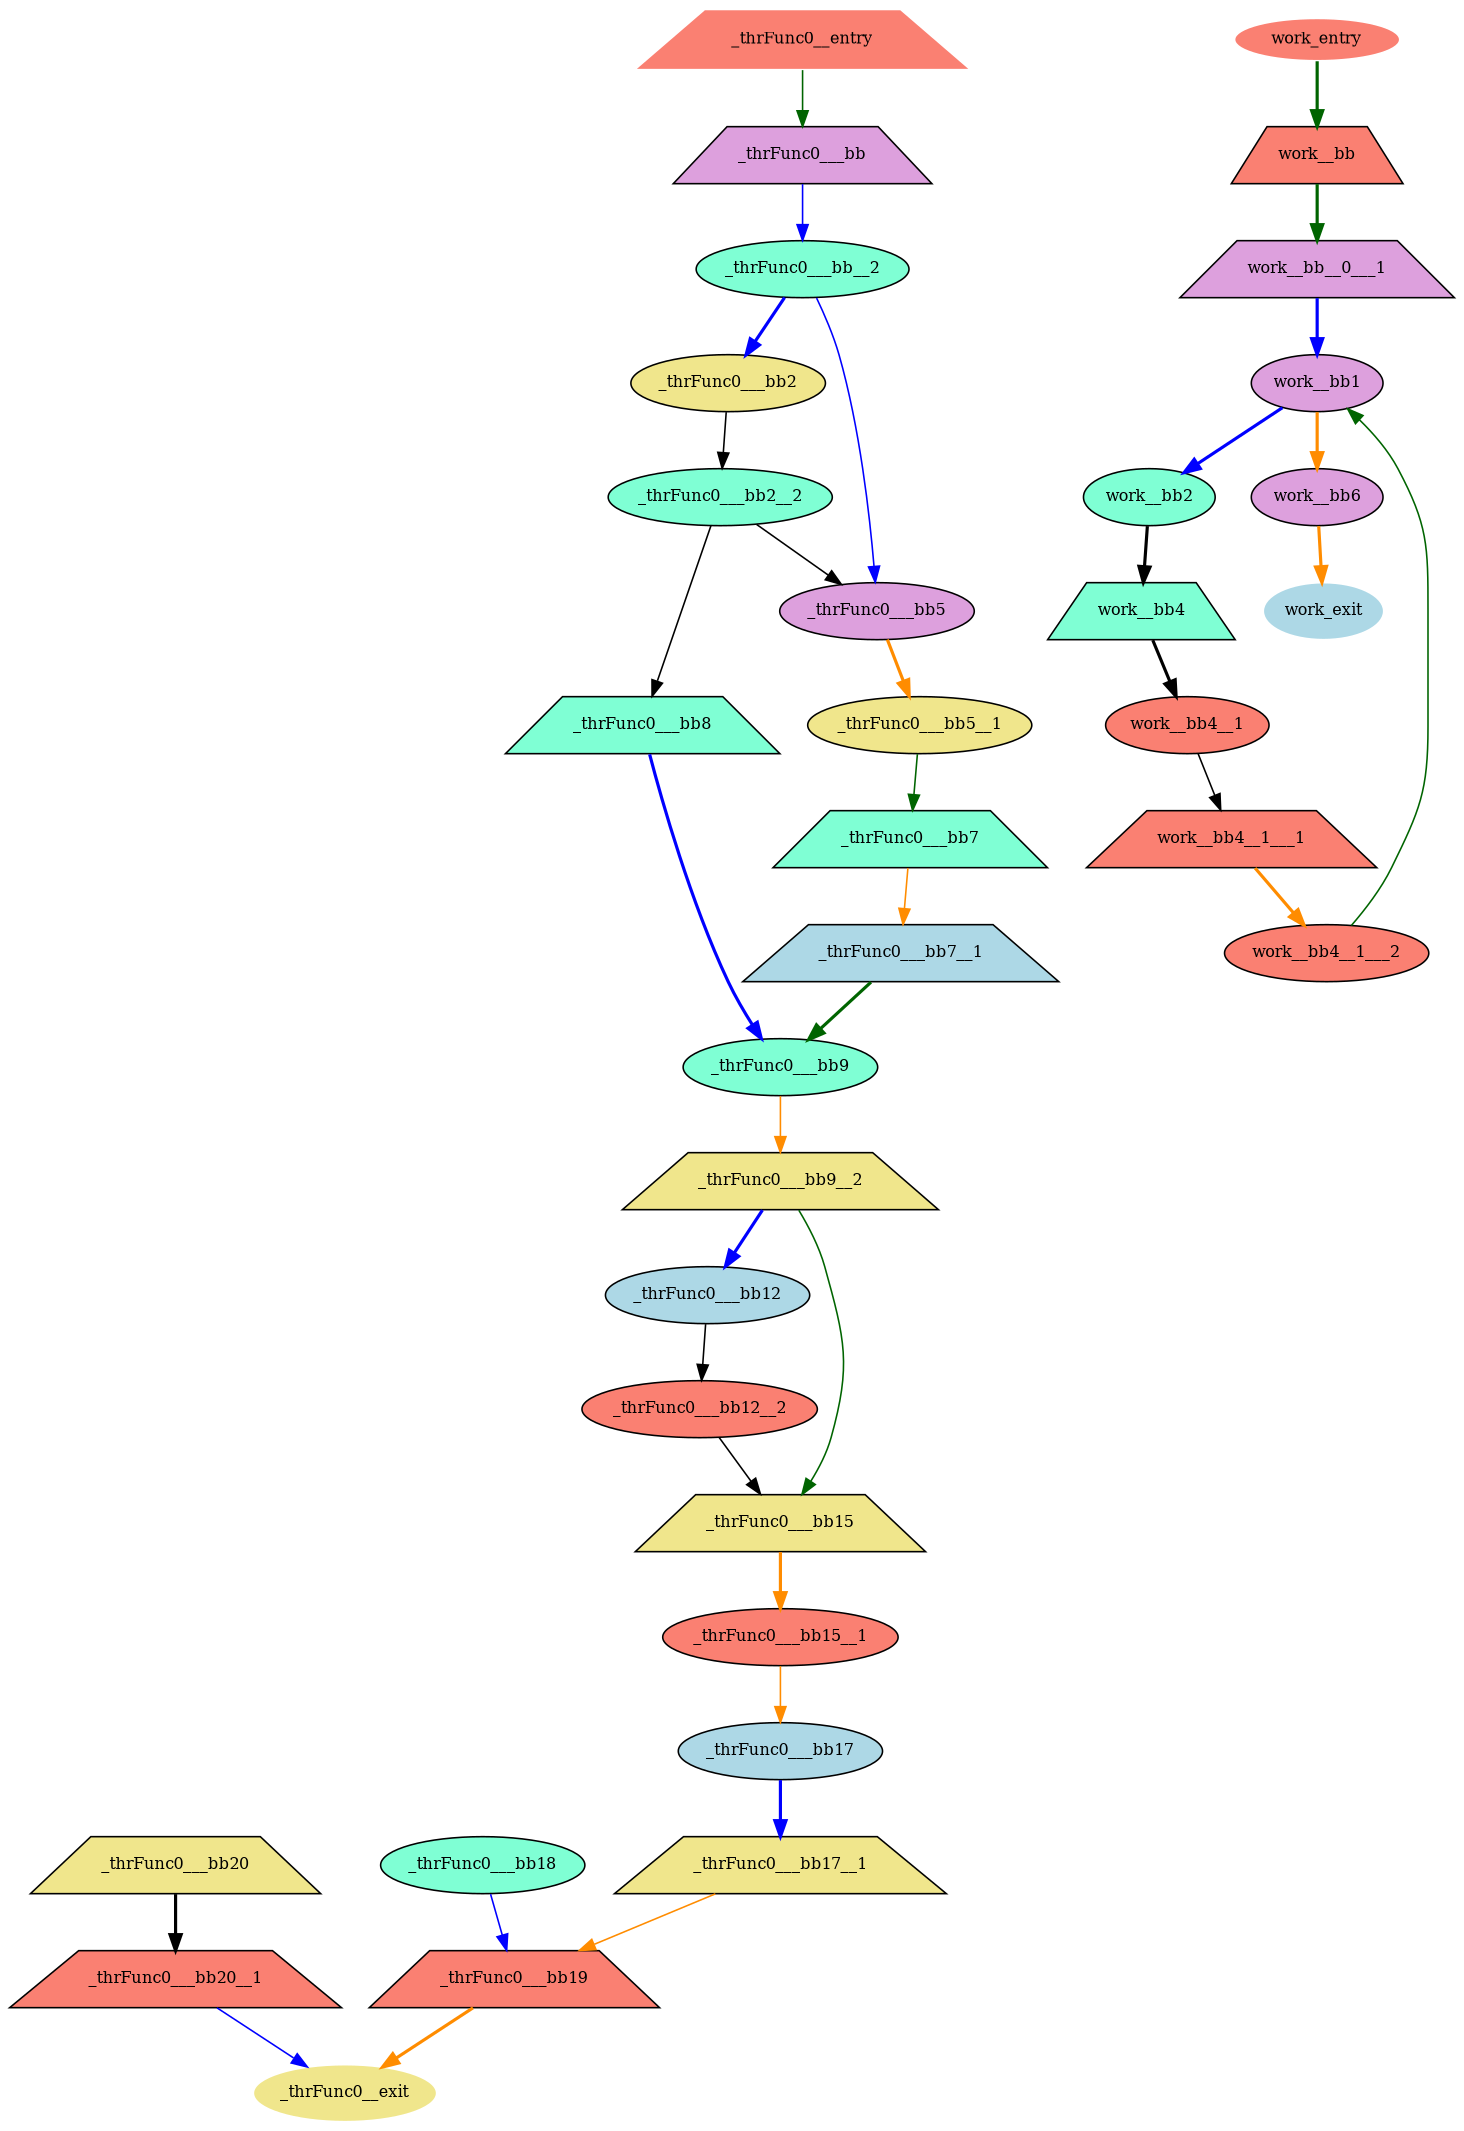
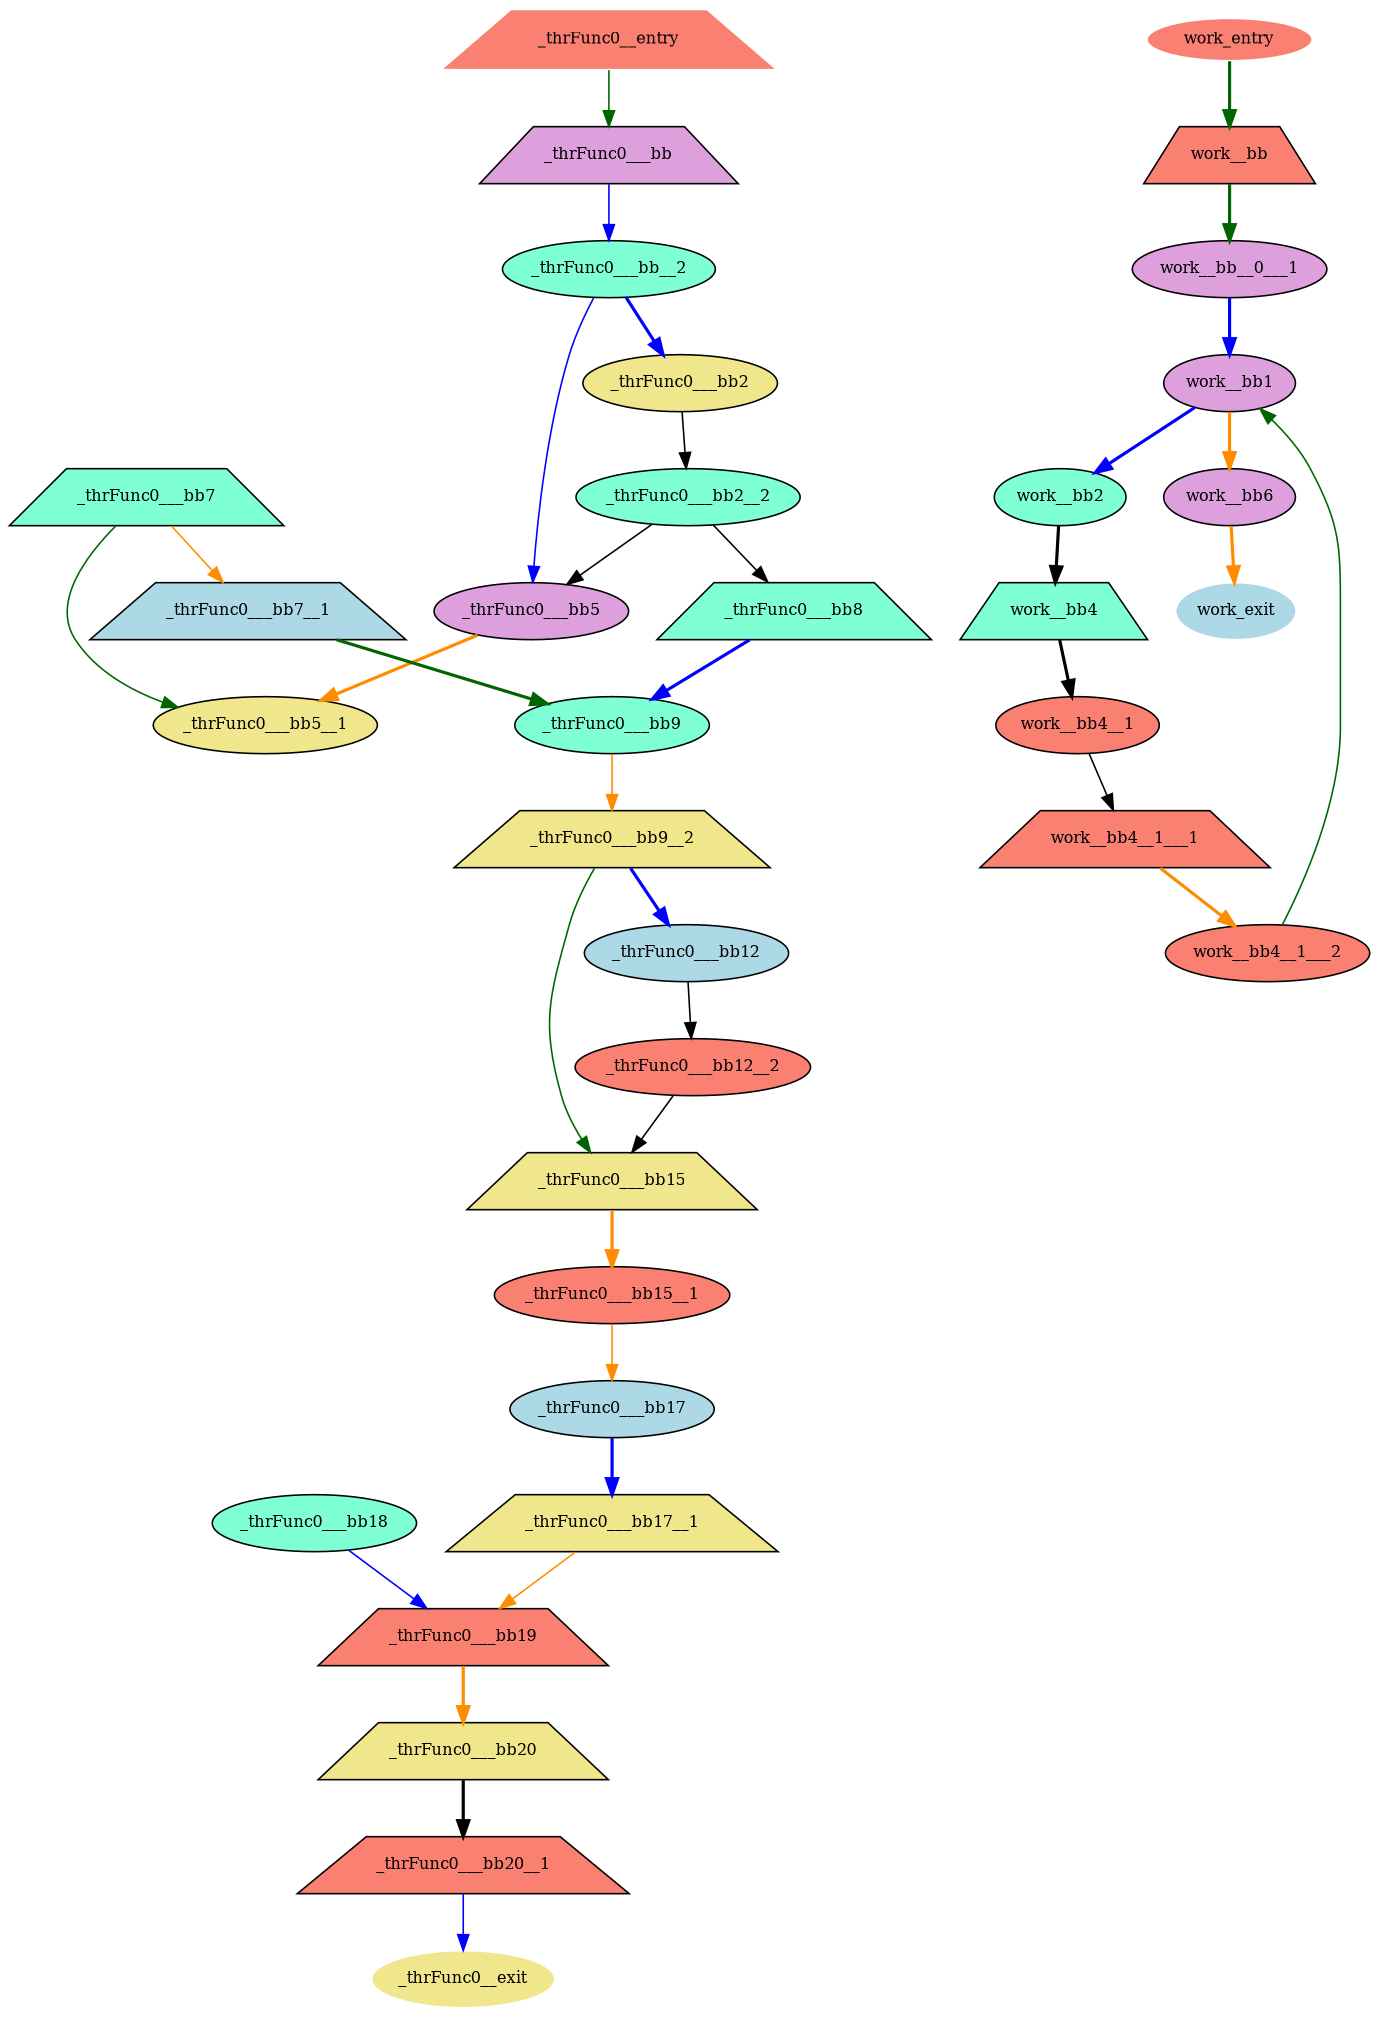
(1317, 269) -> (1230, 269)
(916, 774) -> (71, 630)
(435, 2033) -> (463, 1686)
